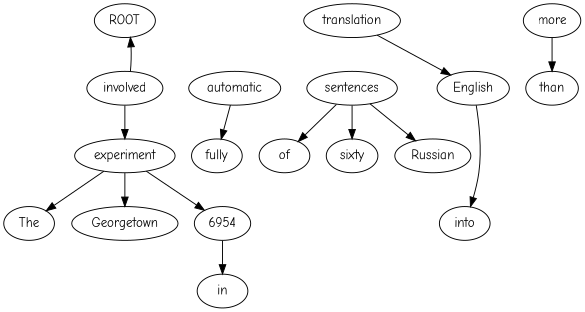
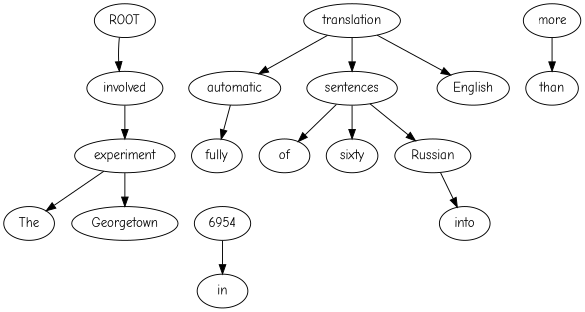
none -> (352, 50)
none -> (297, 52)
(131, 59) -> (119, 50)
(480, 152) -> (447, 186)
(171, 188) -> none
